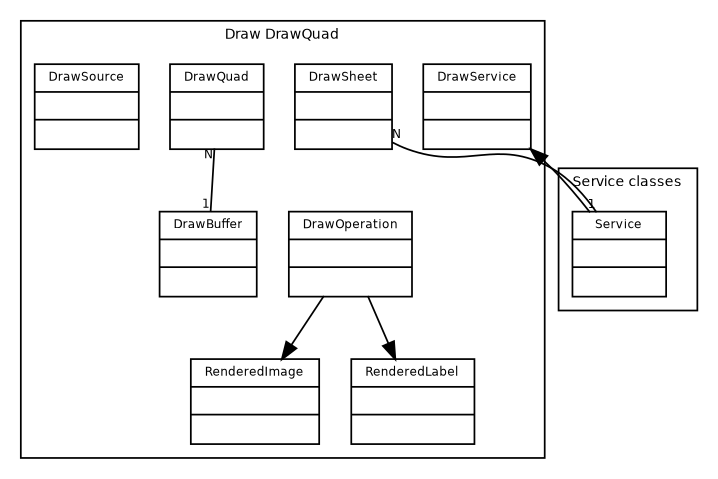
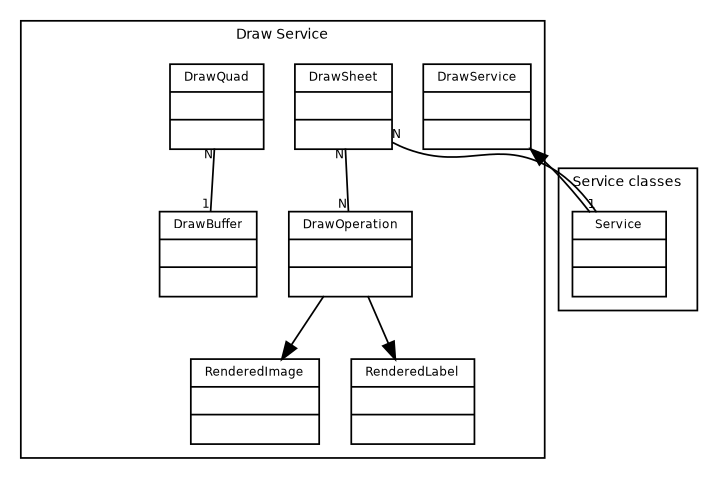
(283, 36) -> (283, 36)
(87, 107) -> none
none -> (347, 180)
